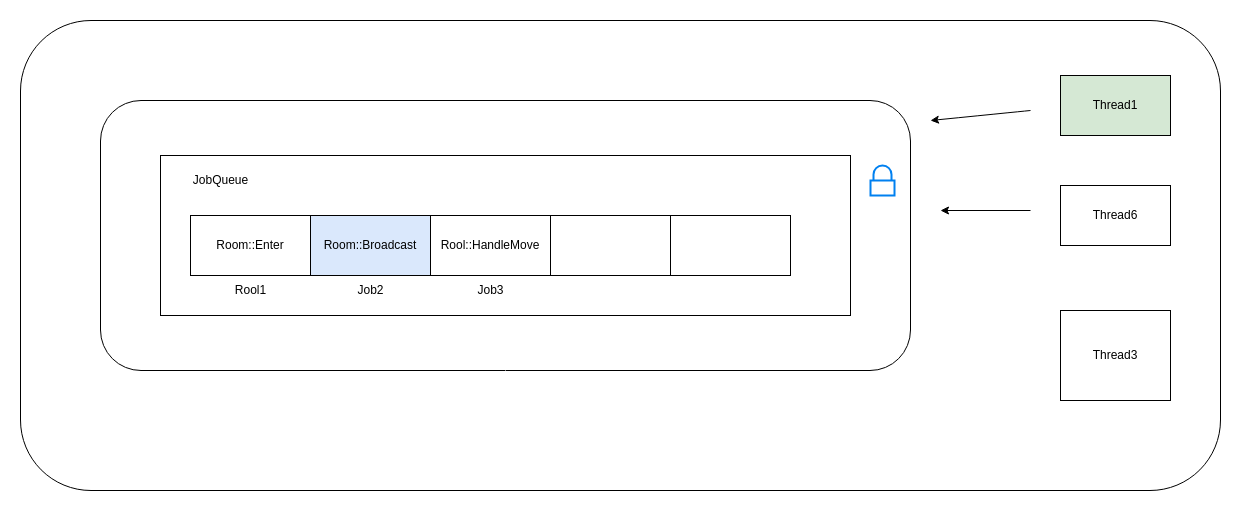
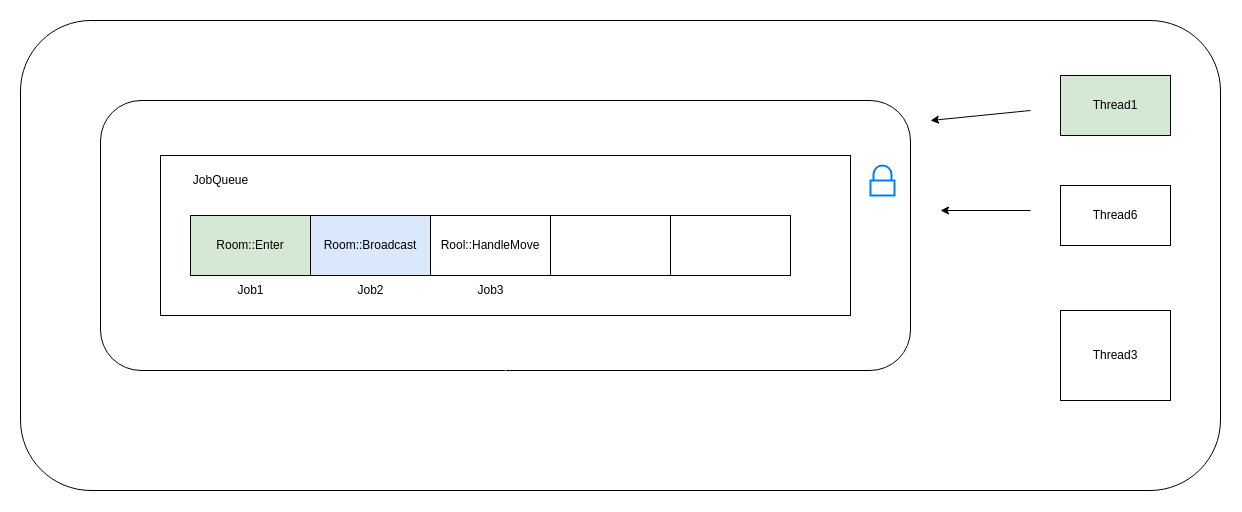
(251, 246) -> (251, 246)
(251, 291) -> (251, 291)
